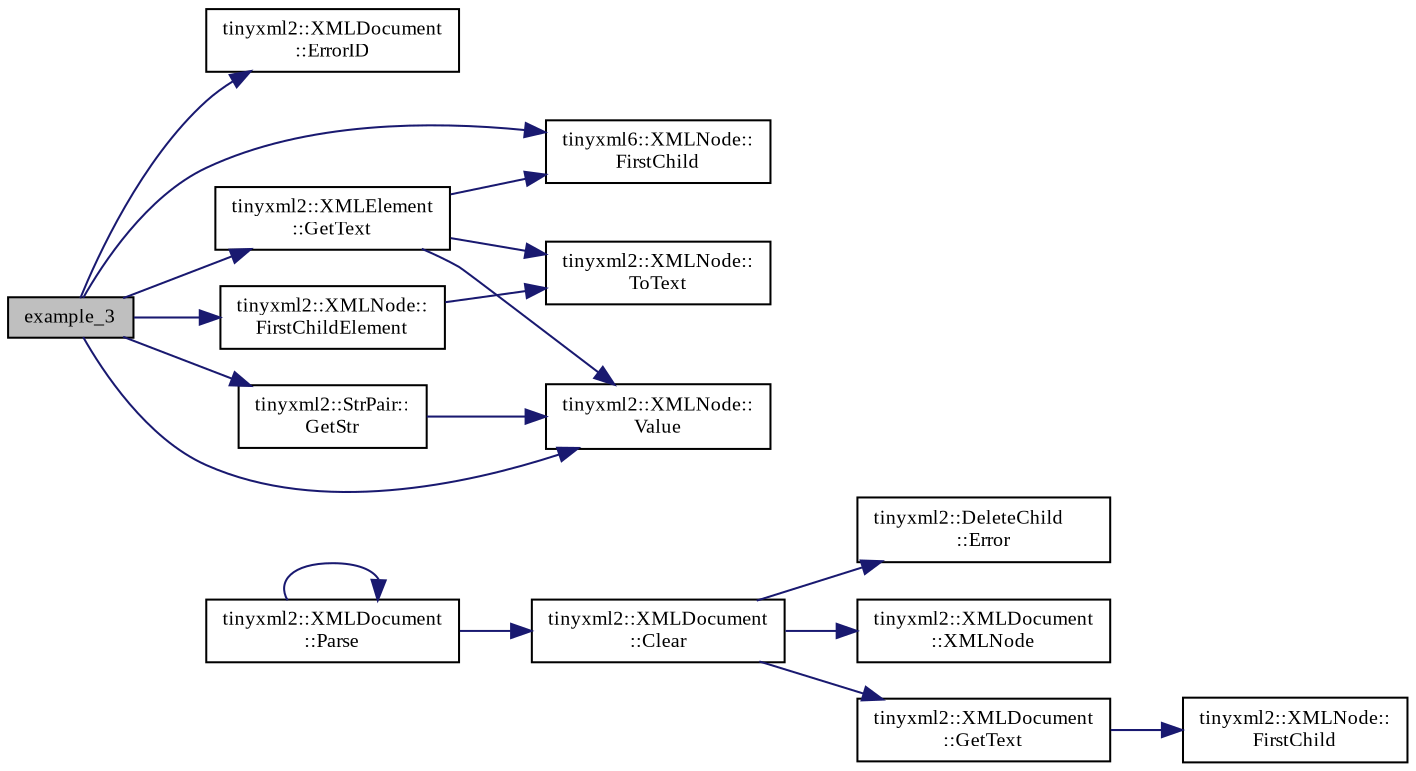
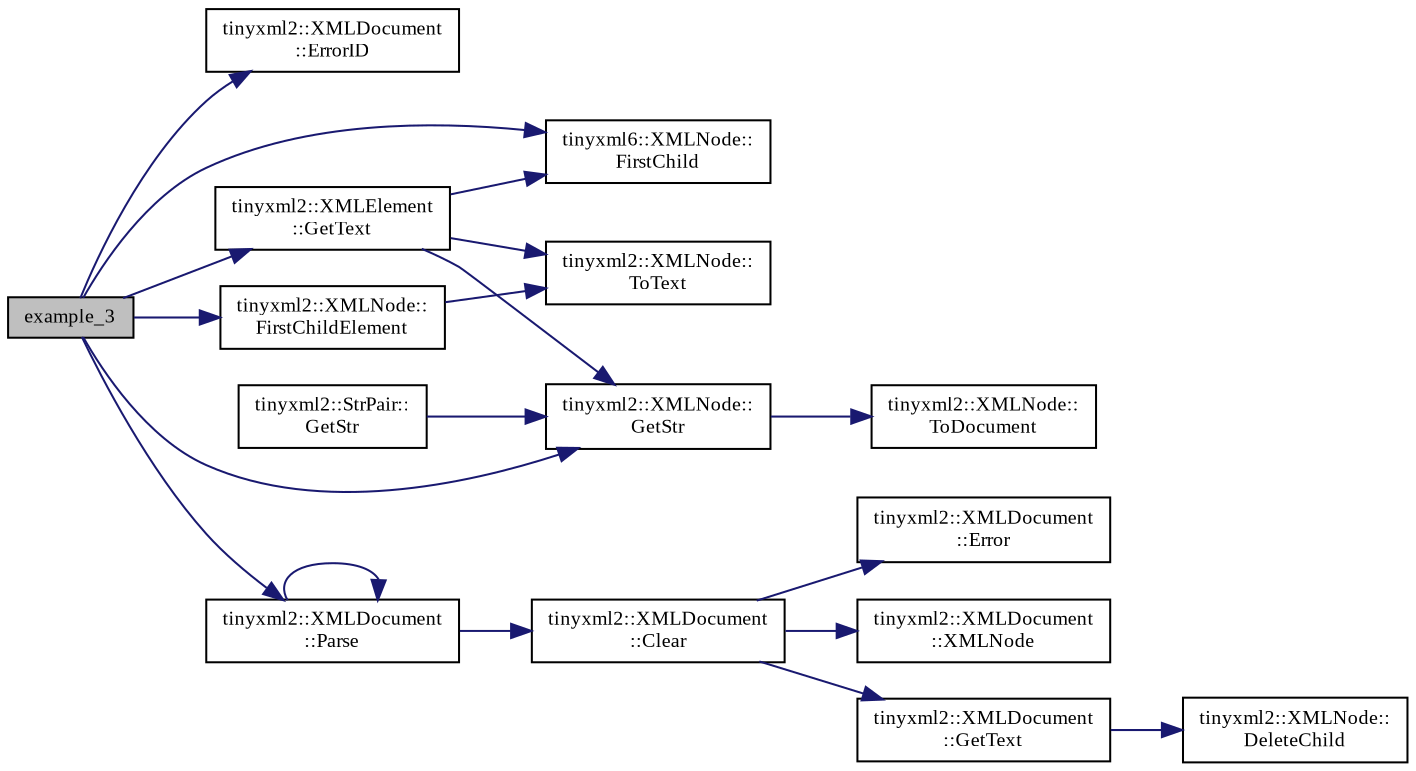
(178, 358) -> (160, 474)
(658, 417) -> (658, 417)
none -> (984, 417)
(984, 530) -> (984, 530)
(1295, 730) -> (1295, 730)
